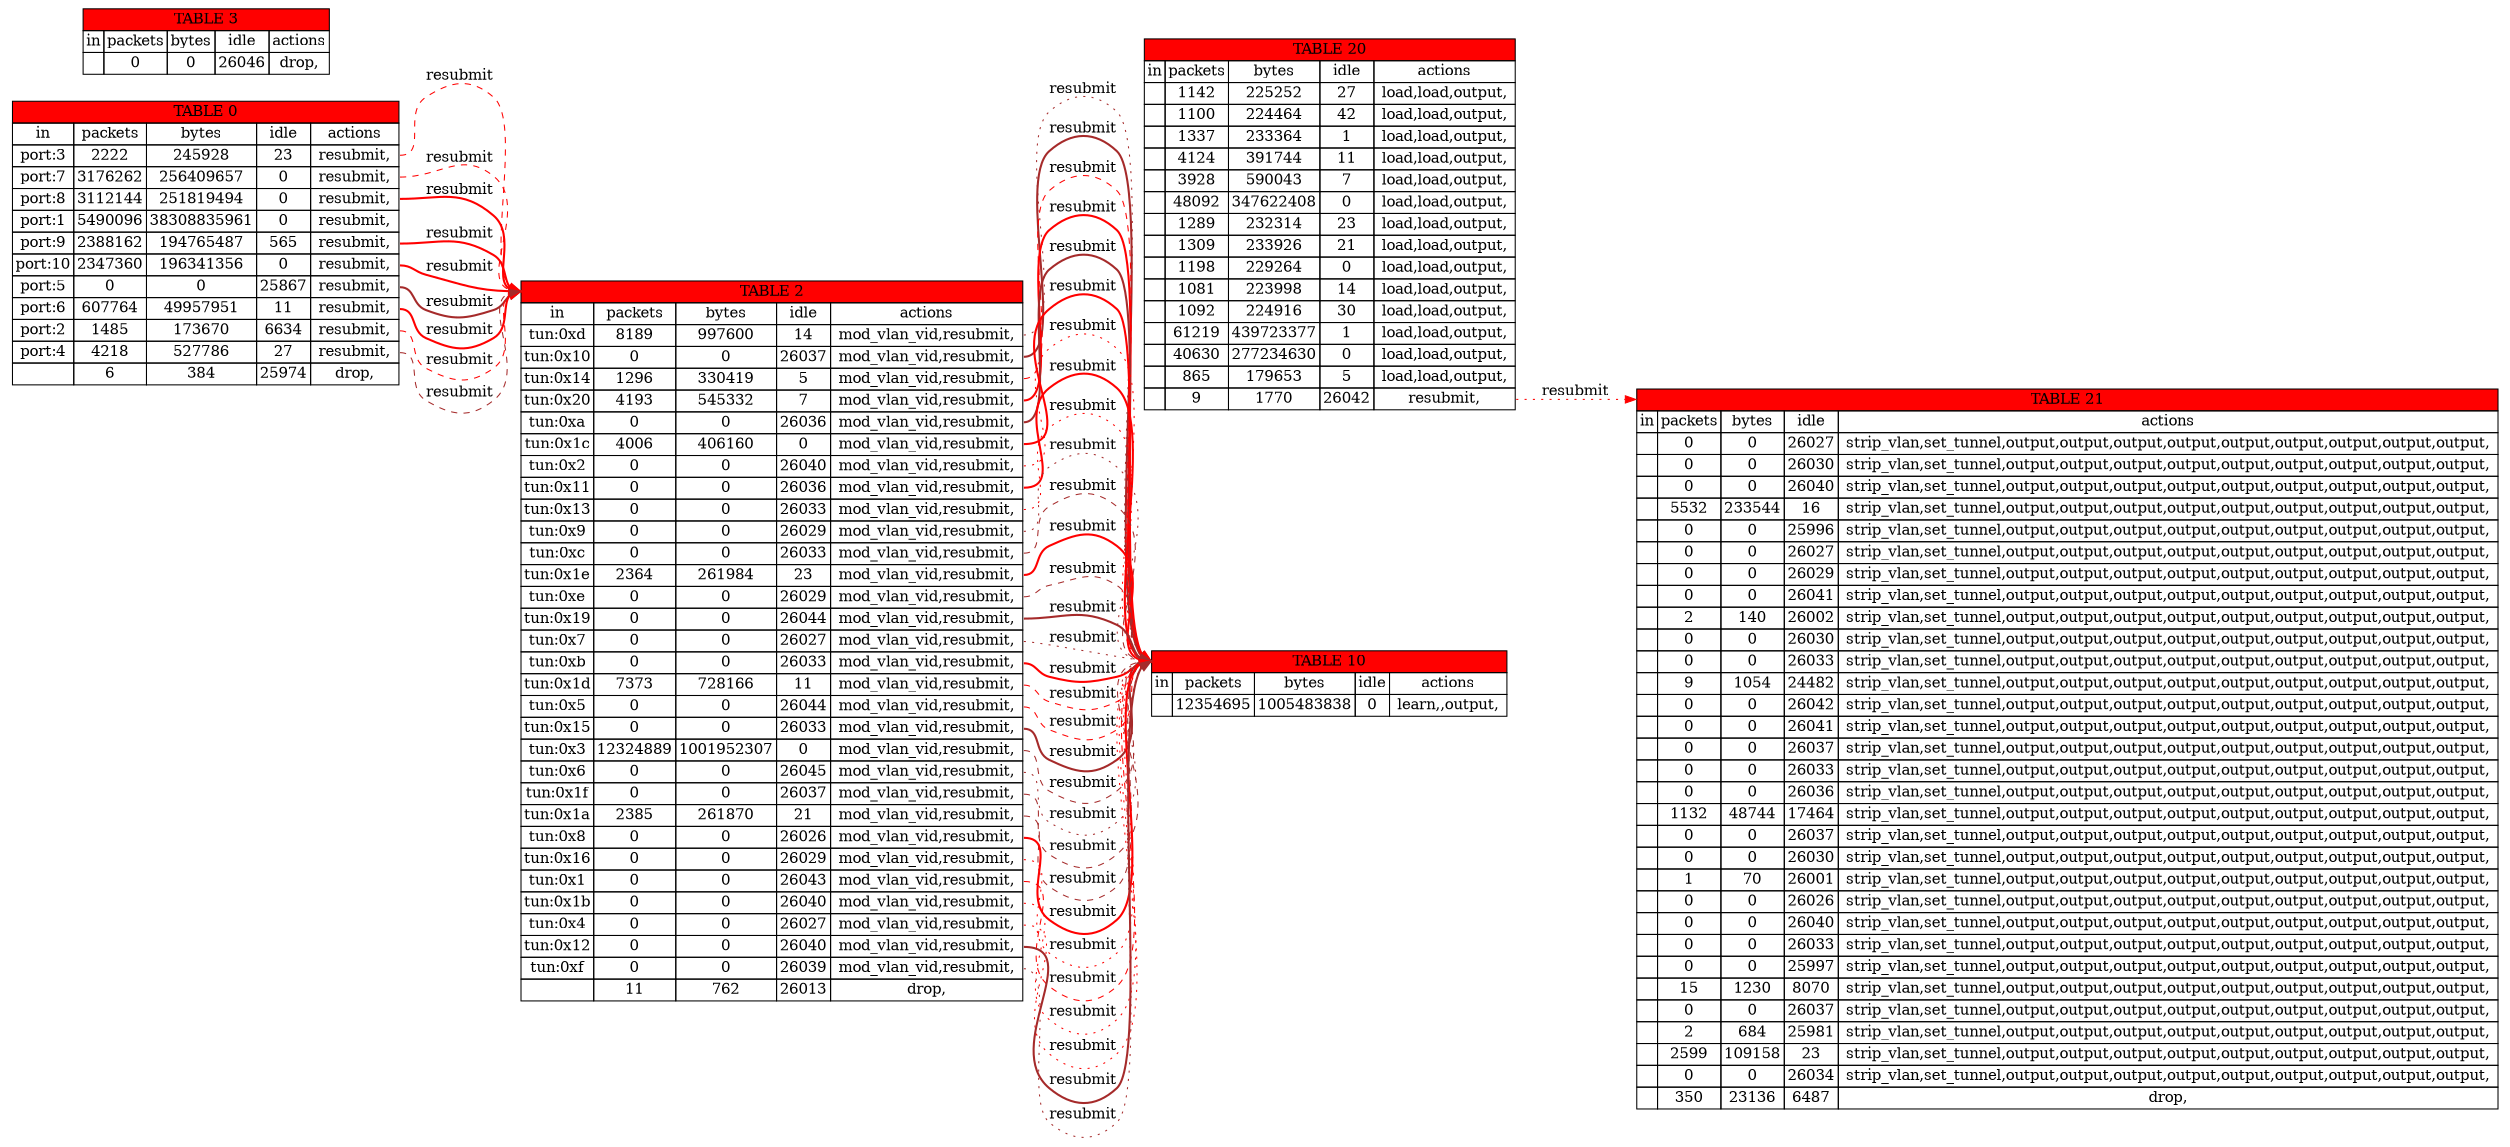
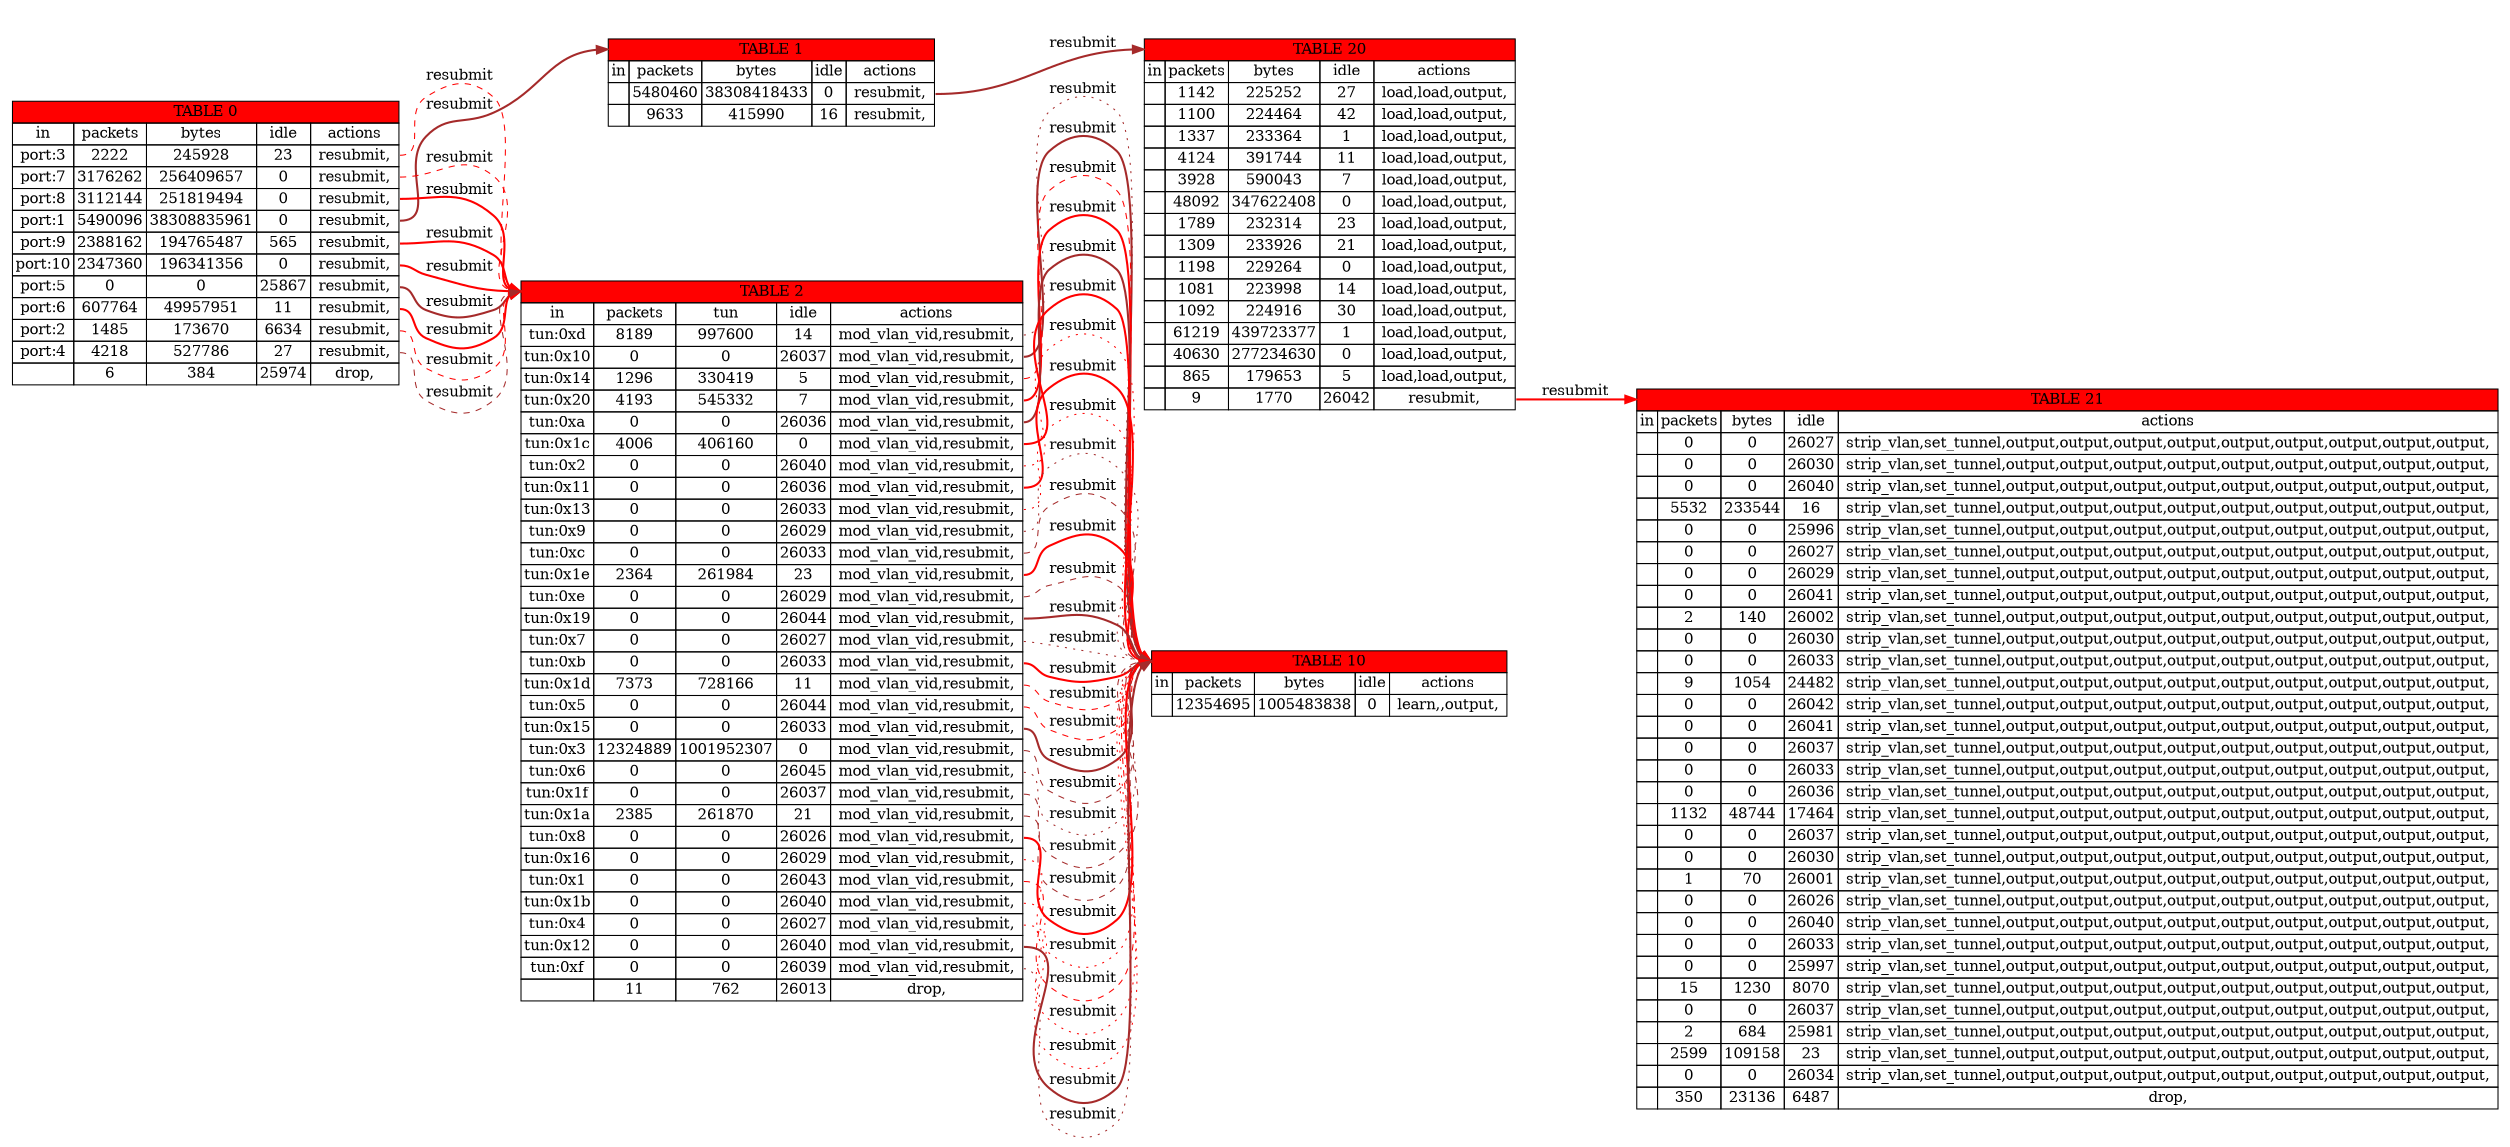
(206, 41) -> none
none -> (771, 83)
(1197, 224) -> (1197, 224)
(726, 313) -> (726, 313)
(1571, 399) -> (1571, 399)
